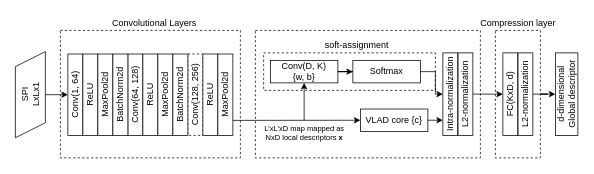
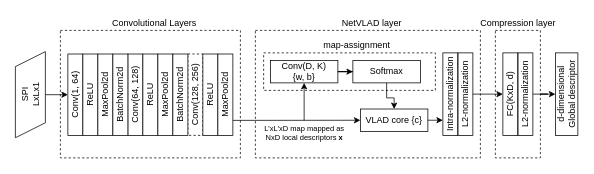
none -> (372, 23)
(357, 45) -> (357, 45)
(435, 76) -> (387, 91)
